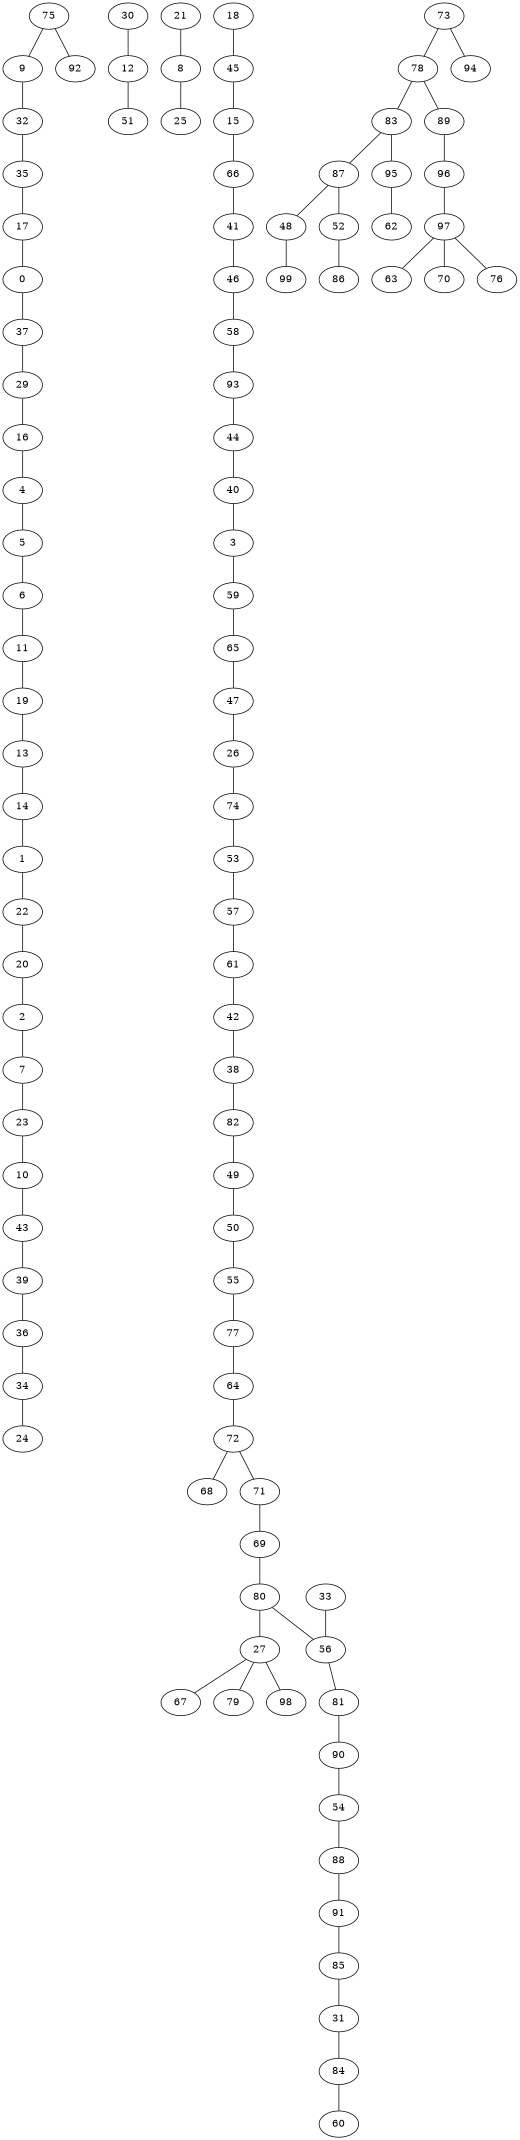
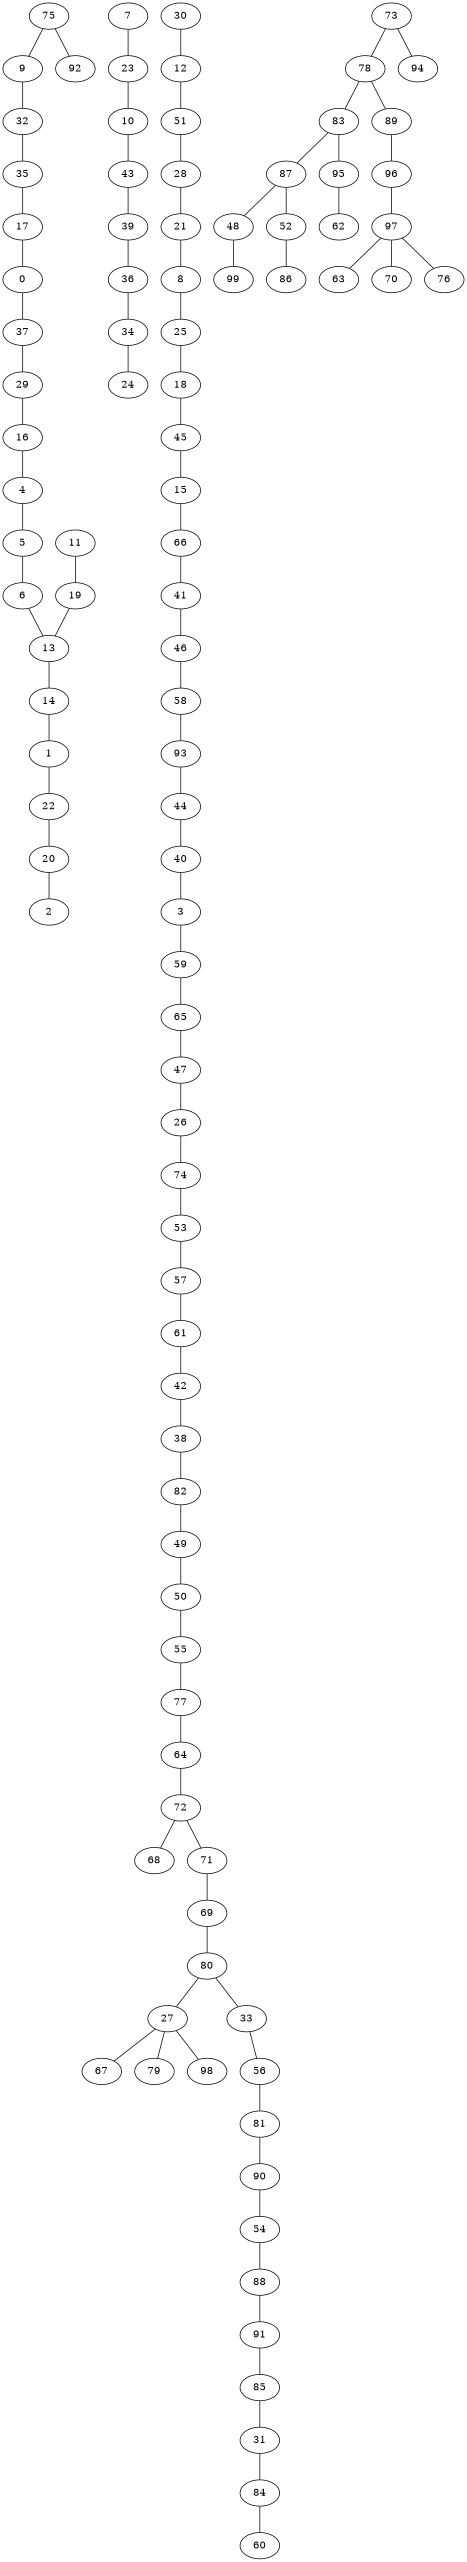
none -> (181, 174)
none -> (181, 359)
(23, 622) -> (36, 622)
(23, 1044) -> none
(293, 1623) -> (227, 1992)
